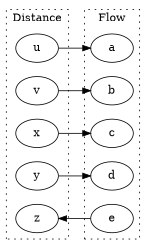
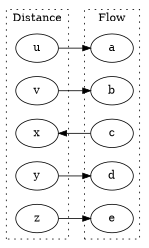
(74, 133) -> (79, 133)
(79, 219) -> (74, 219)
